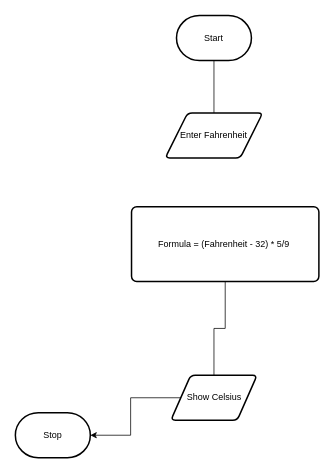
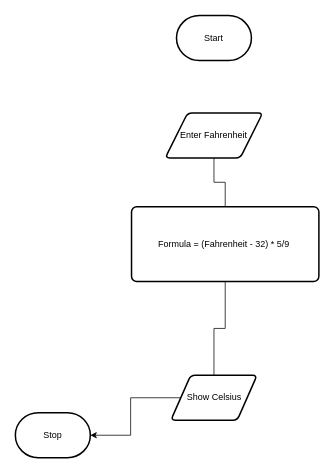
(214, 87) -> (219, 182)
